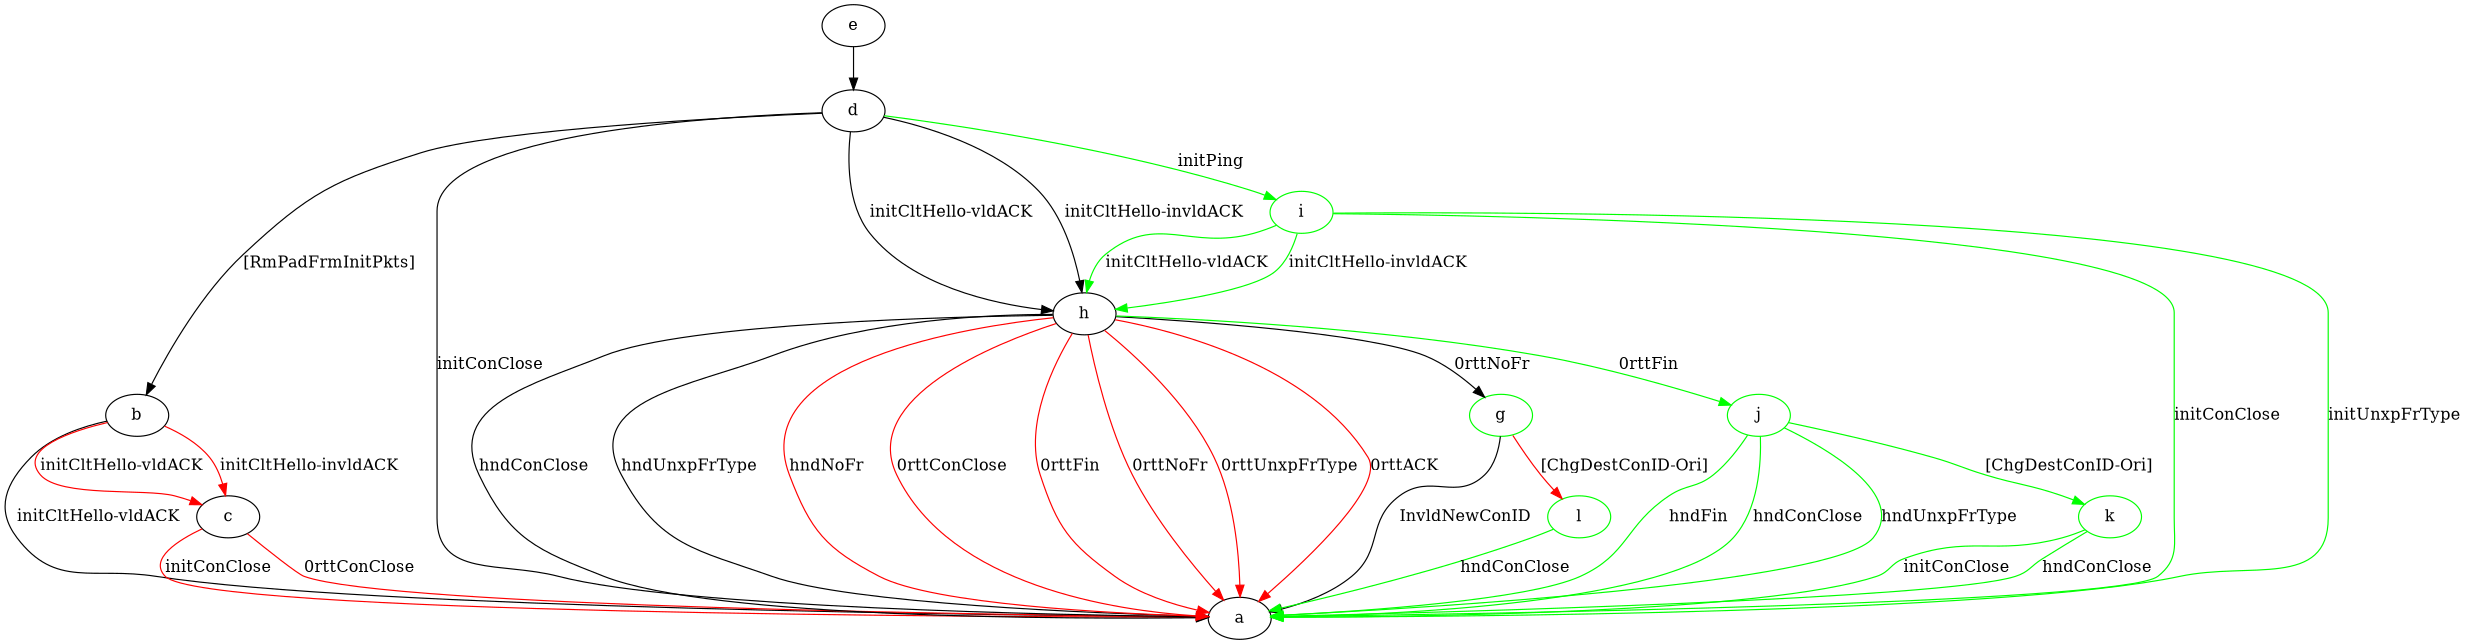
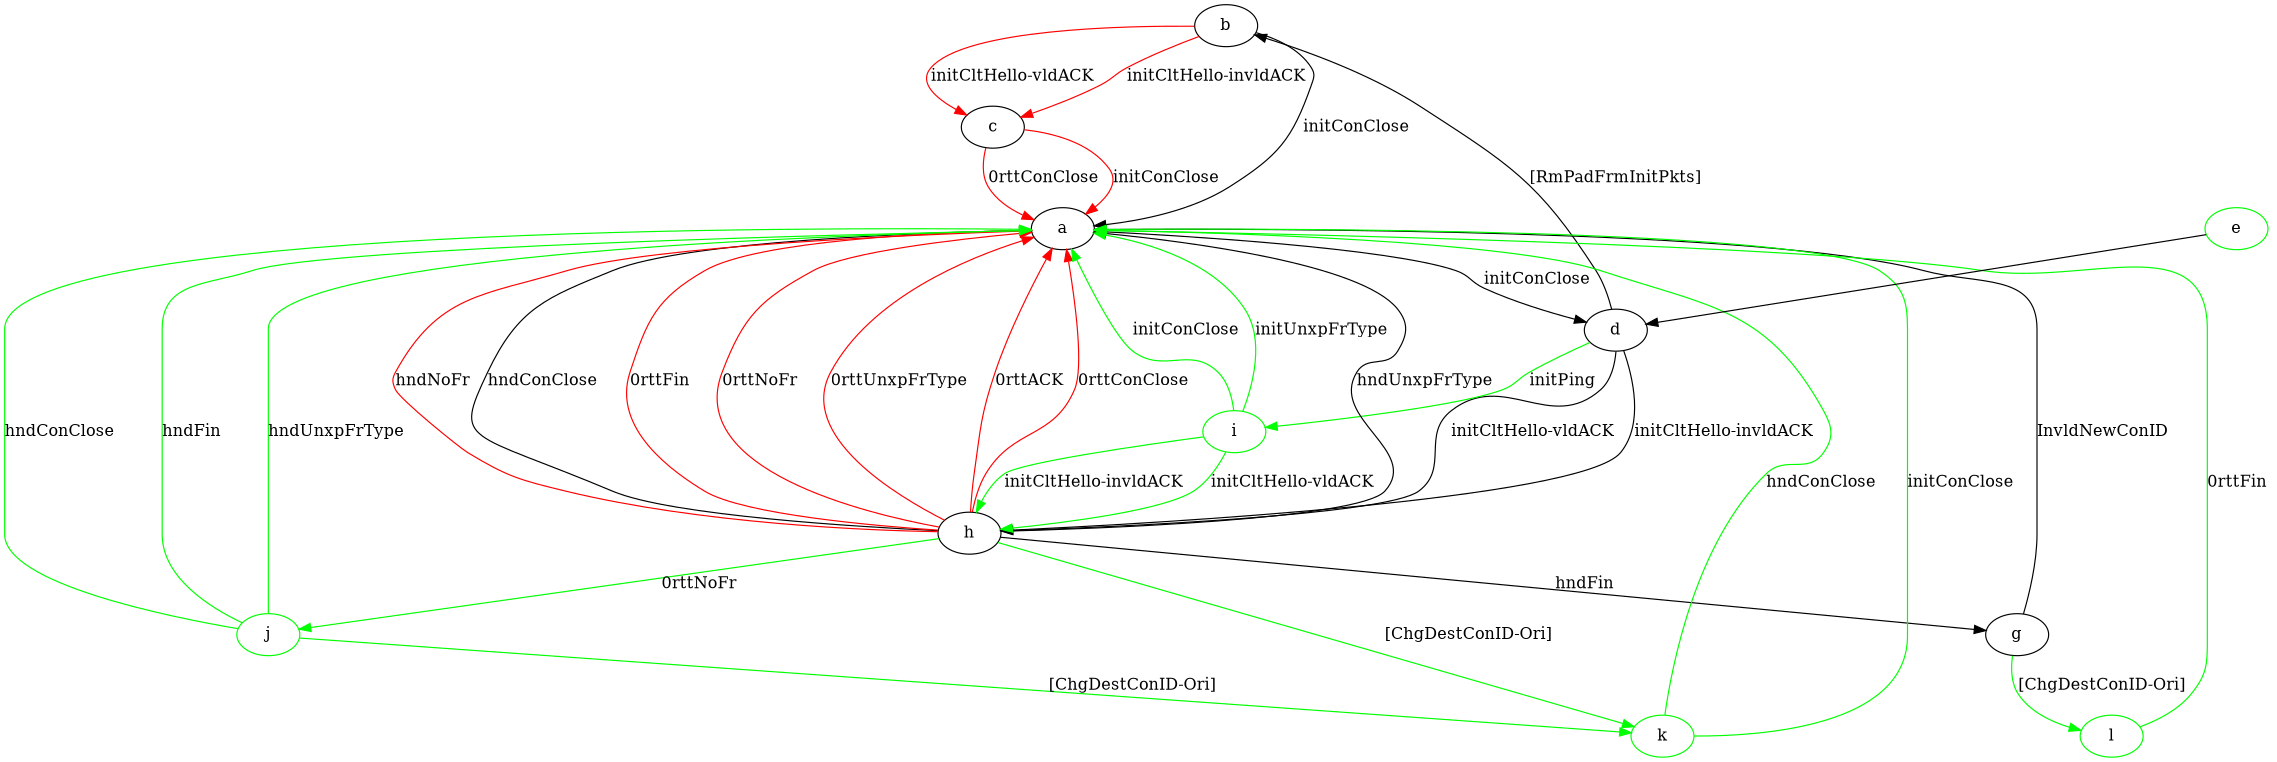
(854, 26) -> (2236, 229)
(1495, 365) -> (1587, 584)
(1652, 365) -> (702, 584)
(1501, 415) -> (2017, 635)
(1532, 464) -> (2025, 703)
(102, 517) -> (1359, 127)
(448, 550) -> (1340, 250)
(1518, 568) -> (2240, 482)
none -> (1310, 633)
